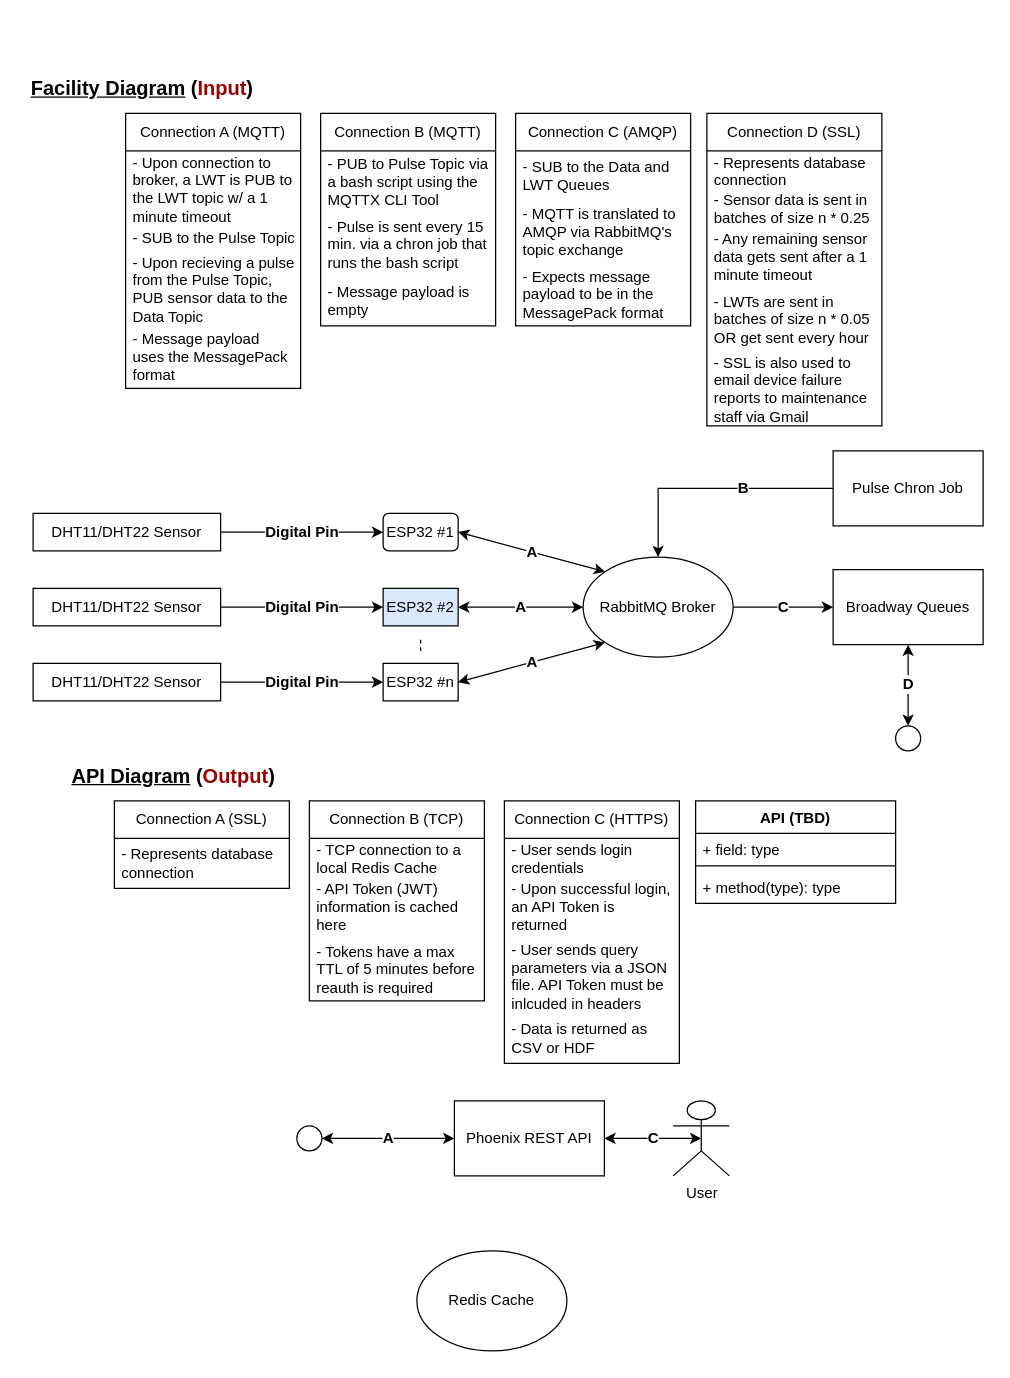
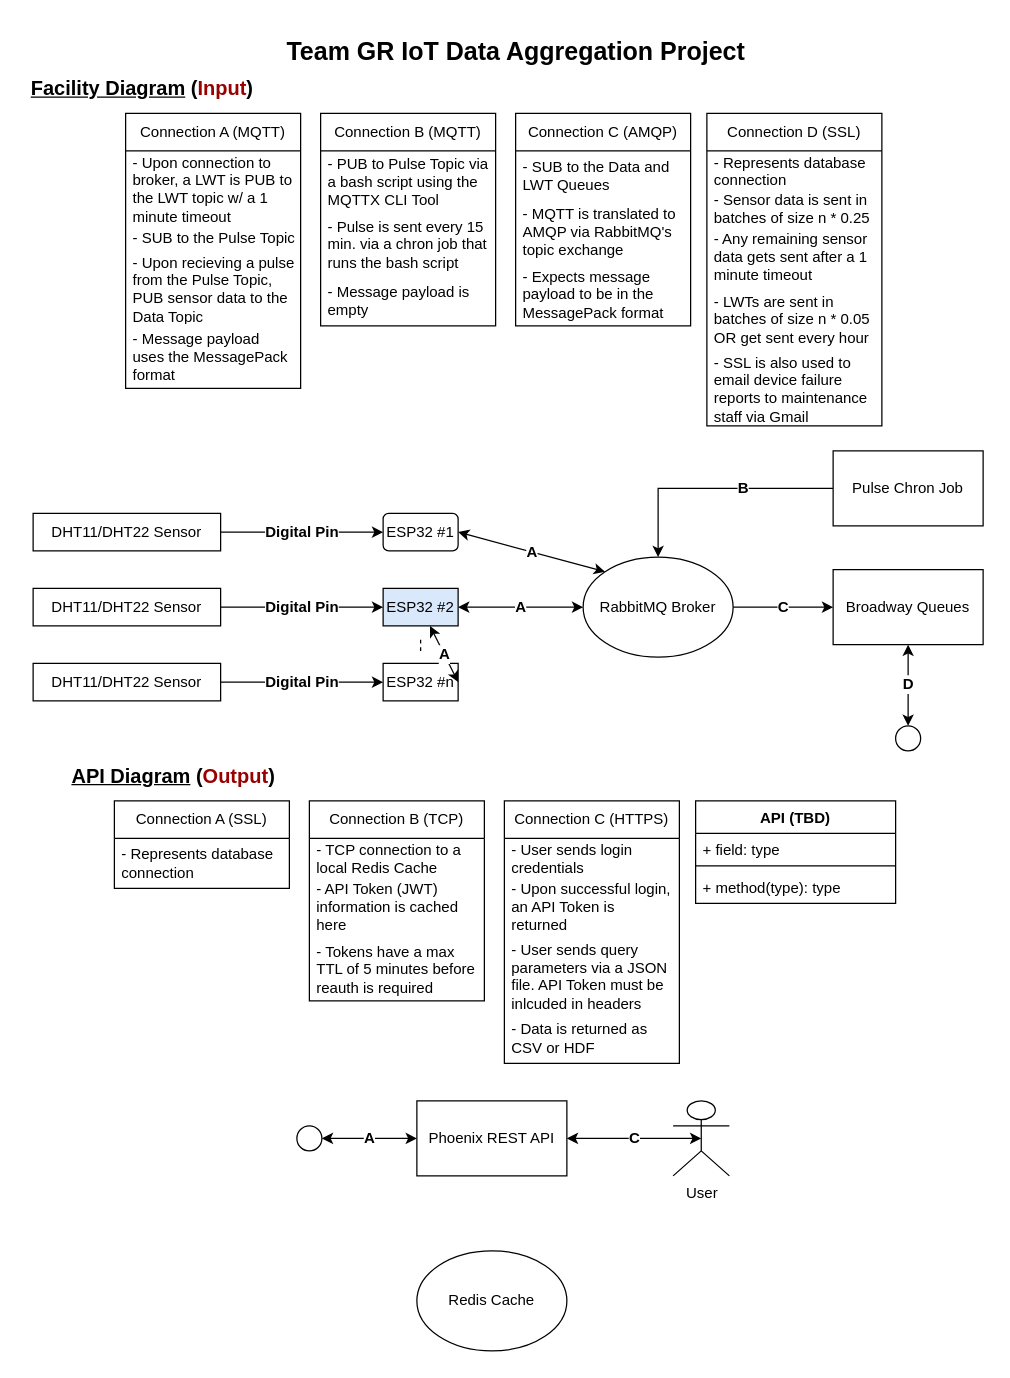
none -> (516, 51)
(532, 662) -> (444, 654)
(529, 1138) -> (492, 1138)
